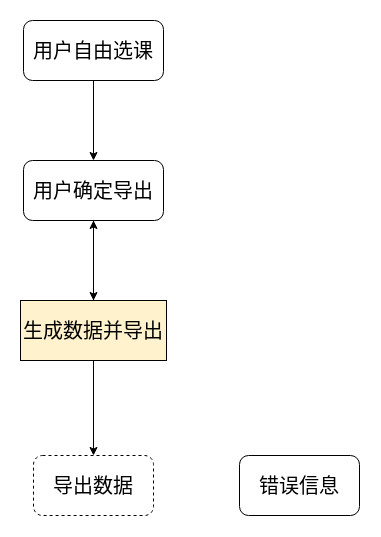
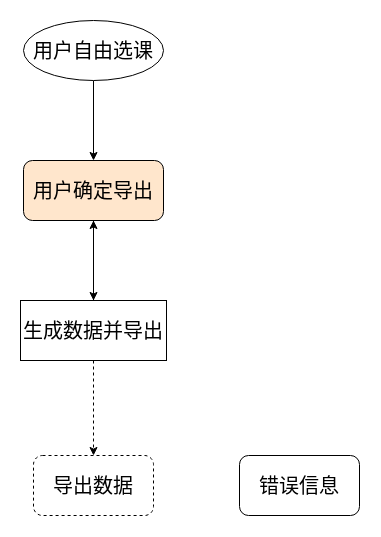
(94, 51) -> (94, 51)
(94, 191) -> (94, 191)
(94, 331) -> (94, 331)
(94, 405) -> (94, 405)
